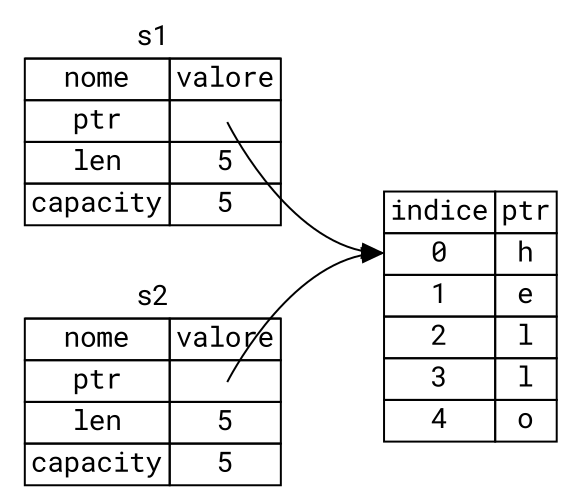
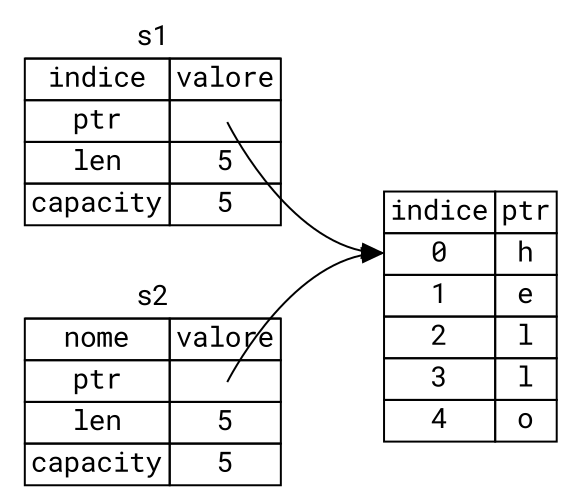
(97, 78) -> (97, 78)
